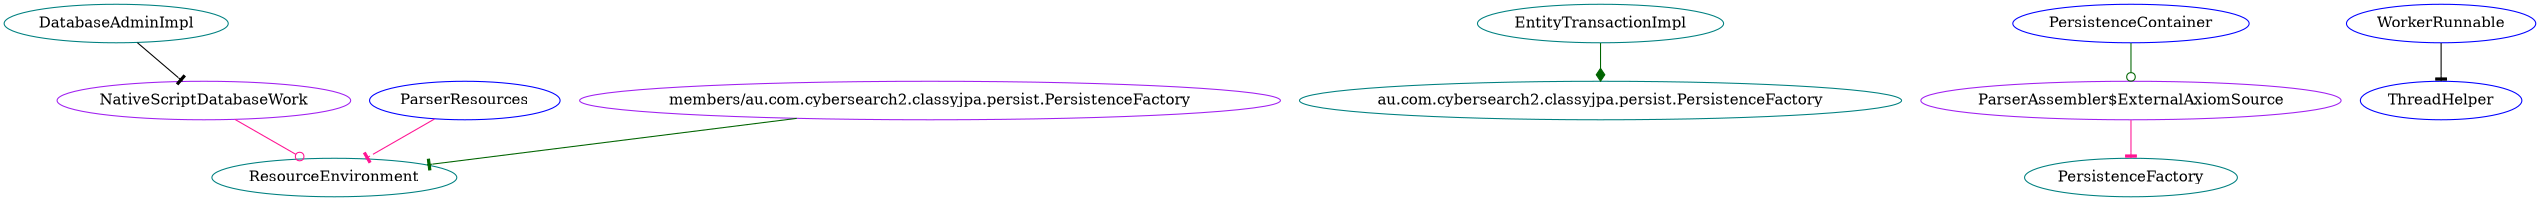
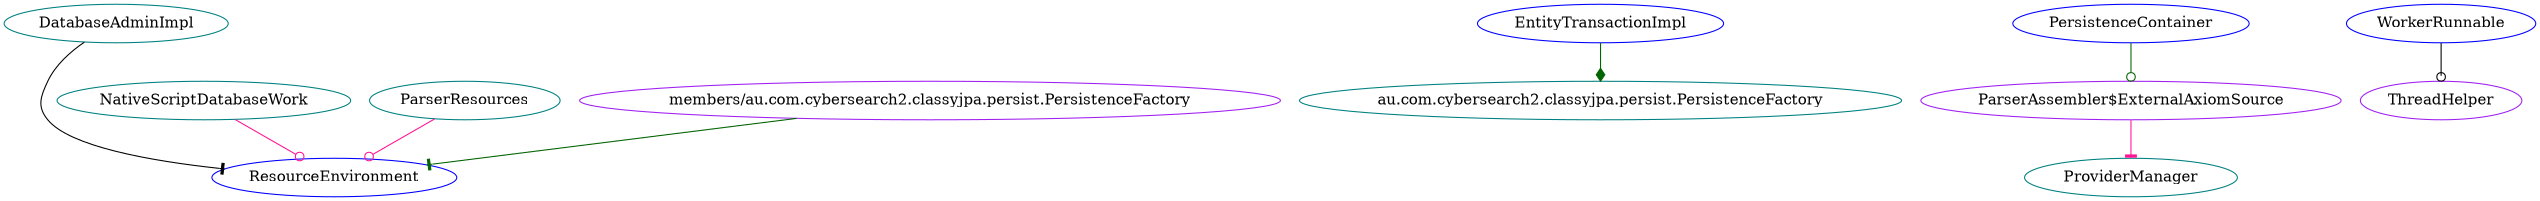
(1601, 24) -> (1601, 24)
(2441, 59) -> (2441, 59)
(158, 60) -> (84, 141)
(204, 101) -> (204, 101)
(465, 101) -> (465, 101)
(2441, 101) -> (2441, 101)
(404, 137) -> (404, 137)
(334, 178) -> (334, 178)
(2131, 178) -> (2131, 178)
